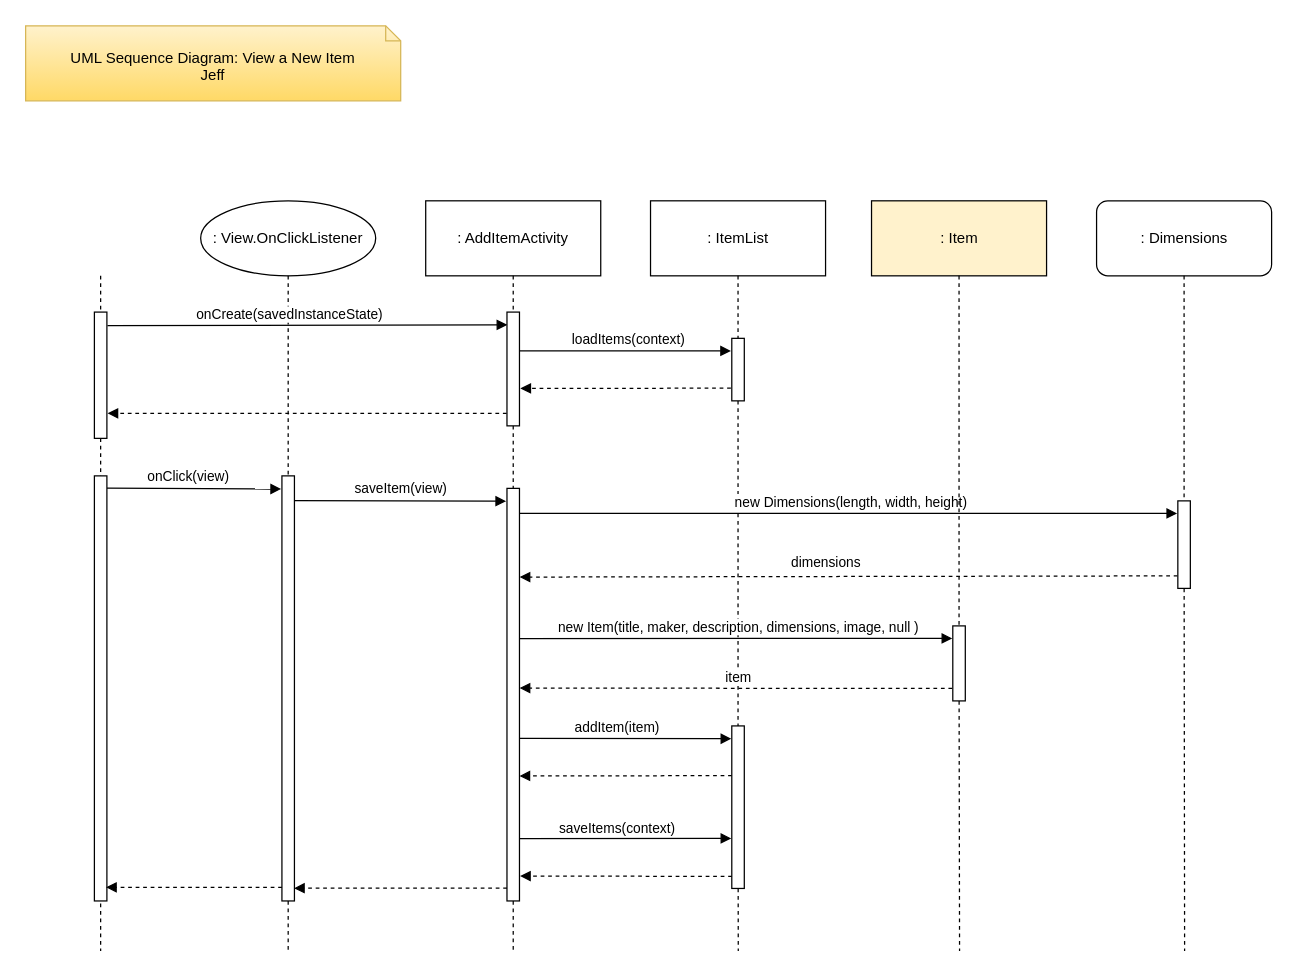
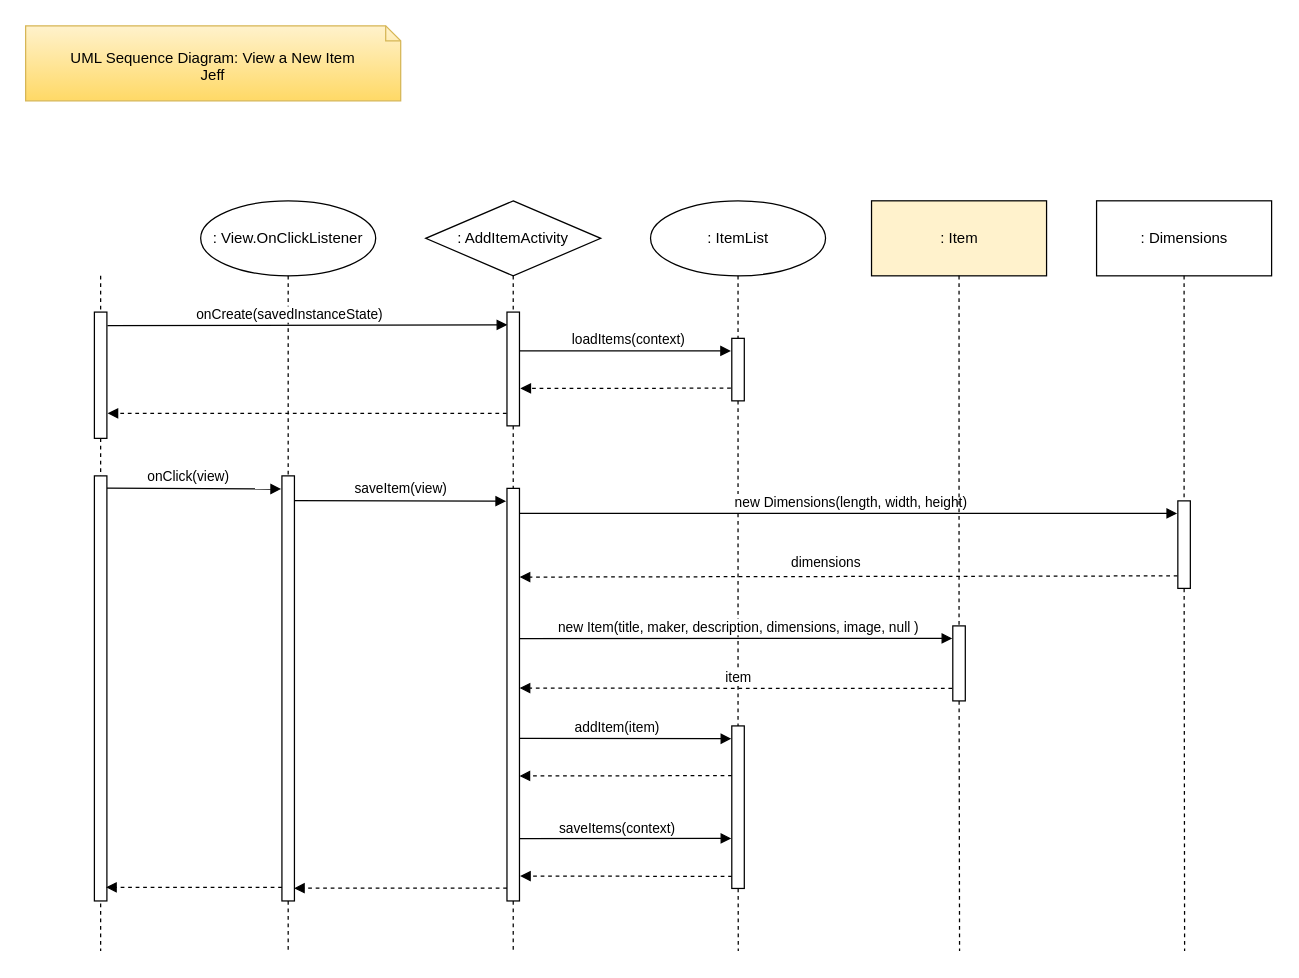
(513, 238) -> (513, 238)
(738, 238) -> (738, 238)
(1184, 238) -> (1184, 238)
